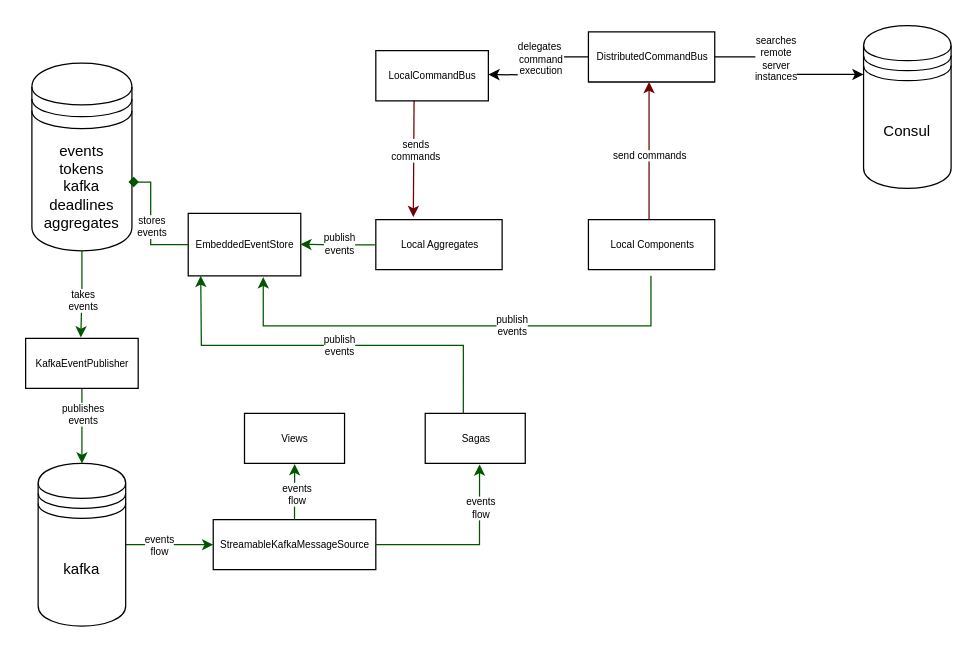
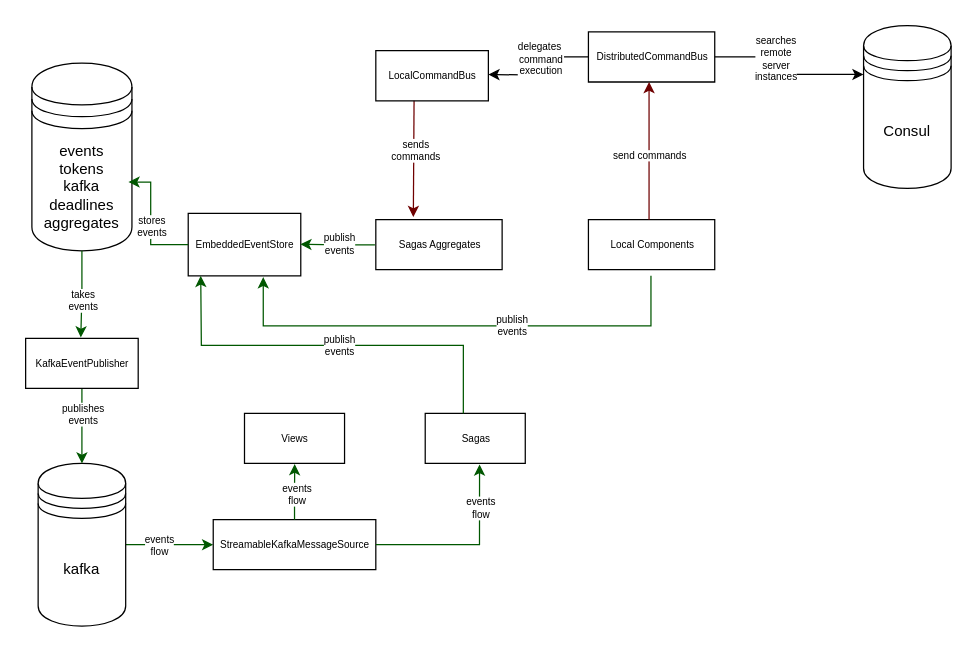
(139, 182) -> (138, 182)
(440, 244) -> (440, 244)
